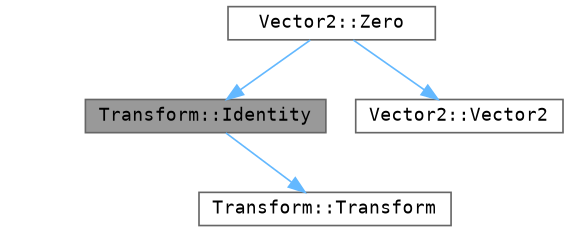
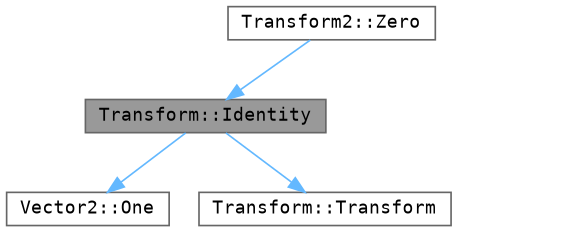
(332, 23) -> (332, 23)
(459, 116) -> none
none -> (88, 209)
